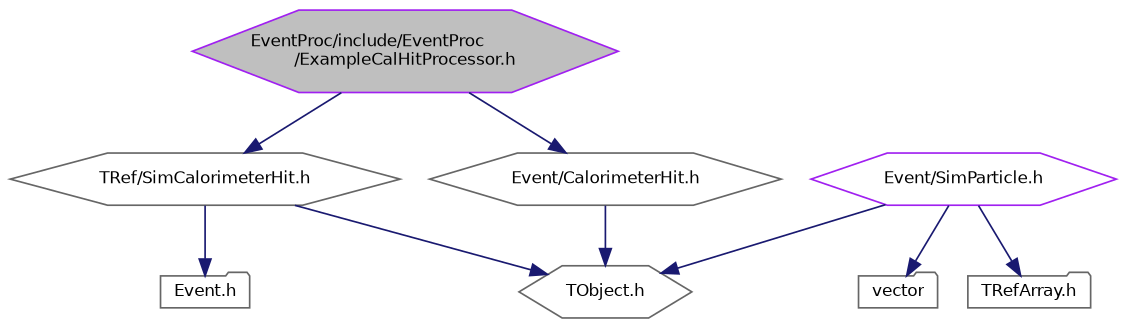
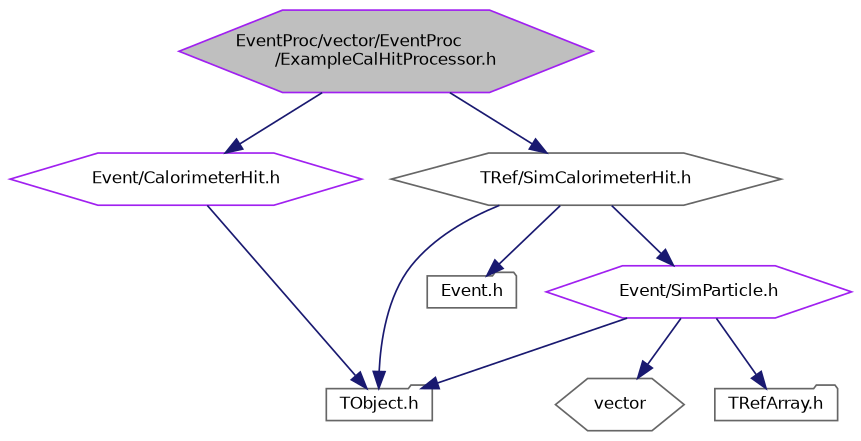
(405, 51) -> (386, 51)
(605, 179) -> (186, 179)
none -> (636, 230)
(605, 292) -> (379, 405)
(898, 292) -> (620, 405)
